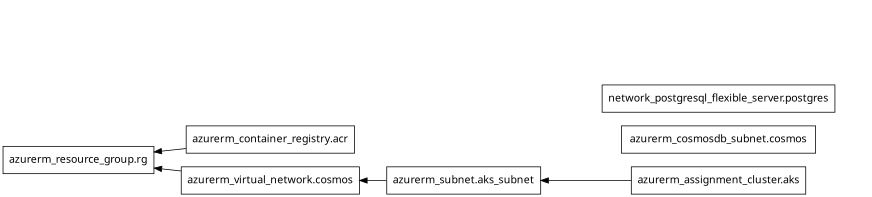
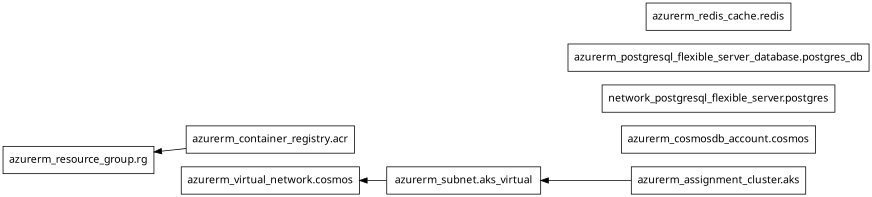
none -> (719, 17)
none -> (719, 58)
(719, 140) -> (719, 140)
(171, 170) -> none
(464, 180) -> (464, 180)
